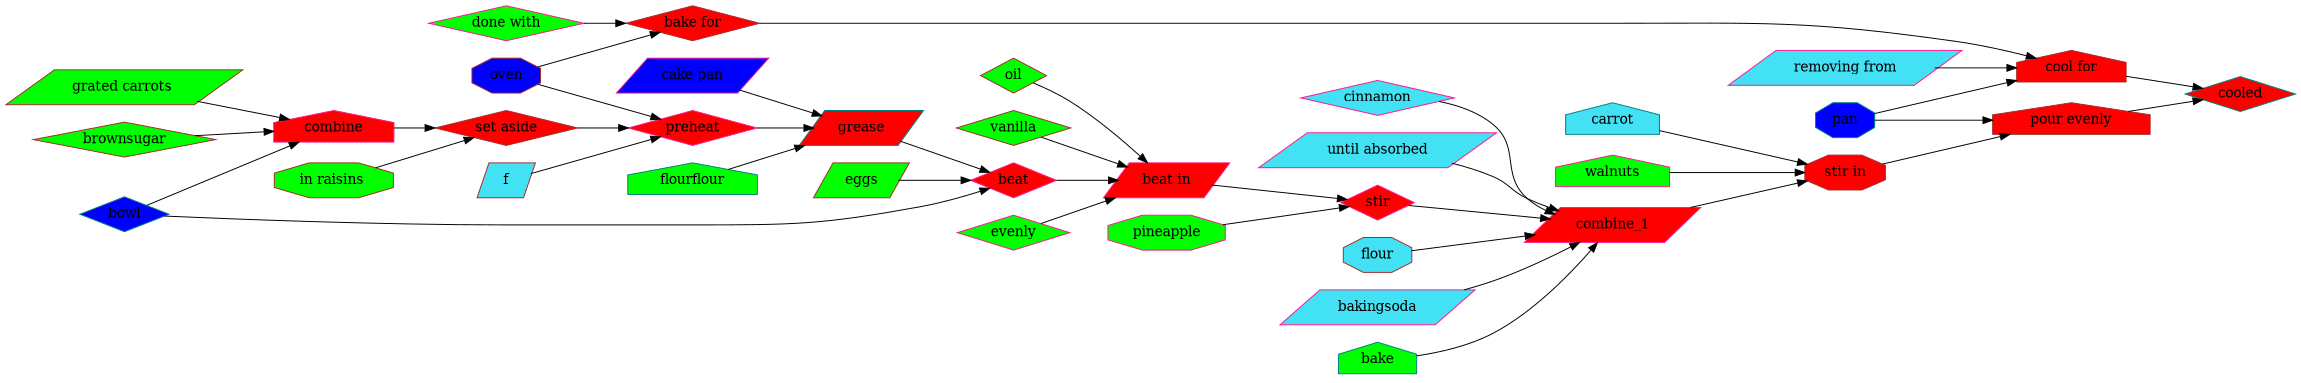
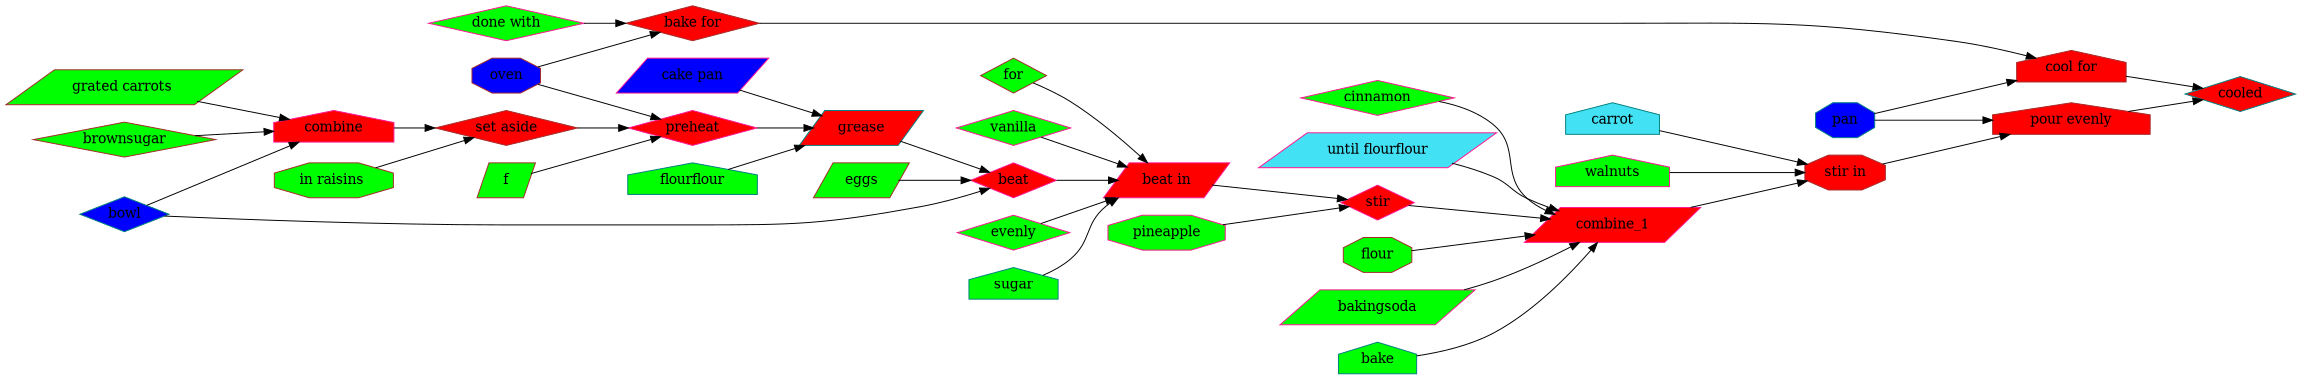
(1845, 68) -> none
(1014, 76) -> (1014, 76)
(1378, 98) -> (1378, 98)
(1014, 128) -> (1014, 128)
(1378, 150) -> (1378, 150)
(506, 180) -> (506, 180)
(1378, 255) -> (1378, 255)
none -> (1014, 285)
(1378, 307) -> (1378, 307)
